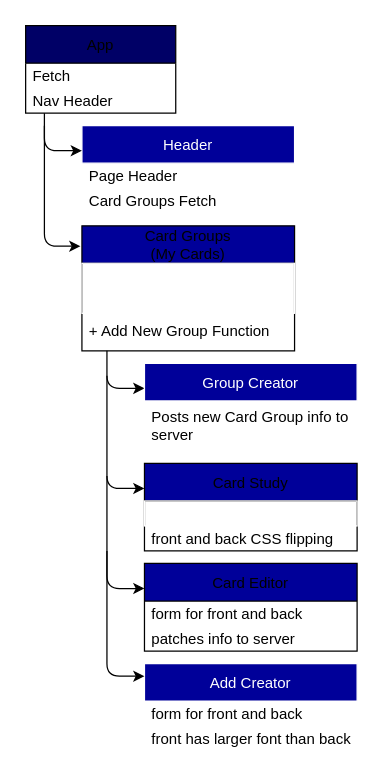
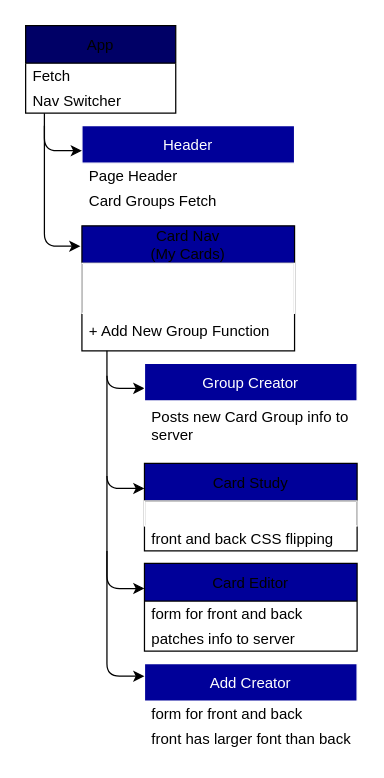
(73, 101) -> (79, 101)
(188, 236) -> (188, 236)
